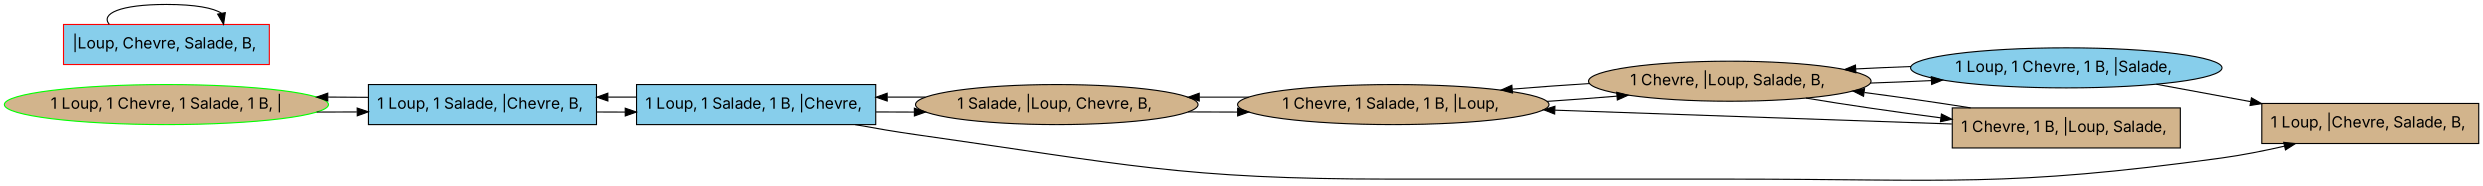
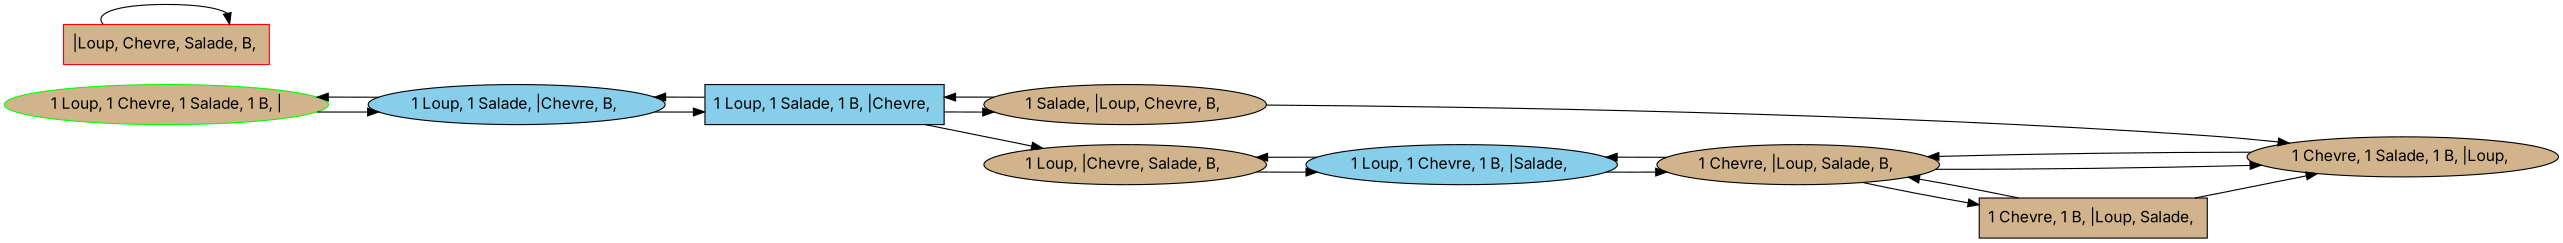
(166, 44) -> (166, 44)
(1224, 97) -> none
(482, 105) -> (517, 105)
(2370, 123) -> (1125, 165)
none -> (1281, 172)
